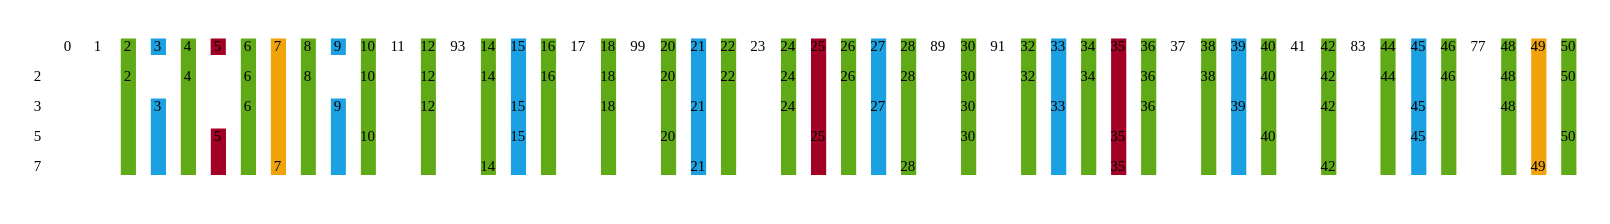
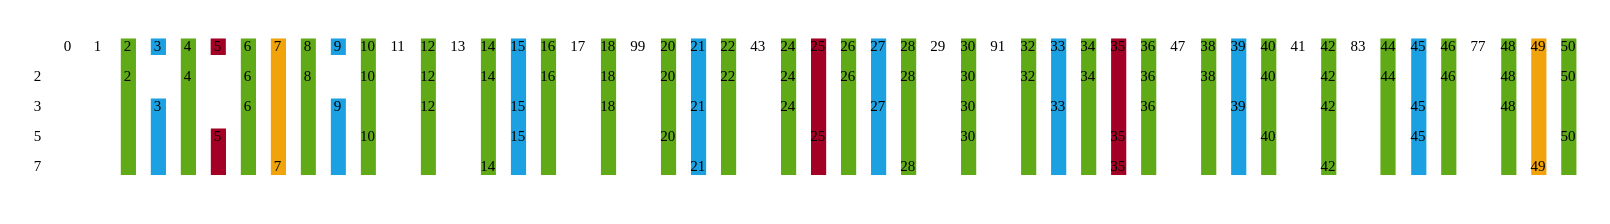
(458, 46) -> (458, 46)
(758, 46) -> (758, 46)
(938, 46) -> (938, 46)
(1178, 46) -> (1178, 46)
